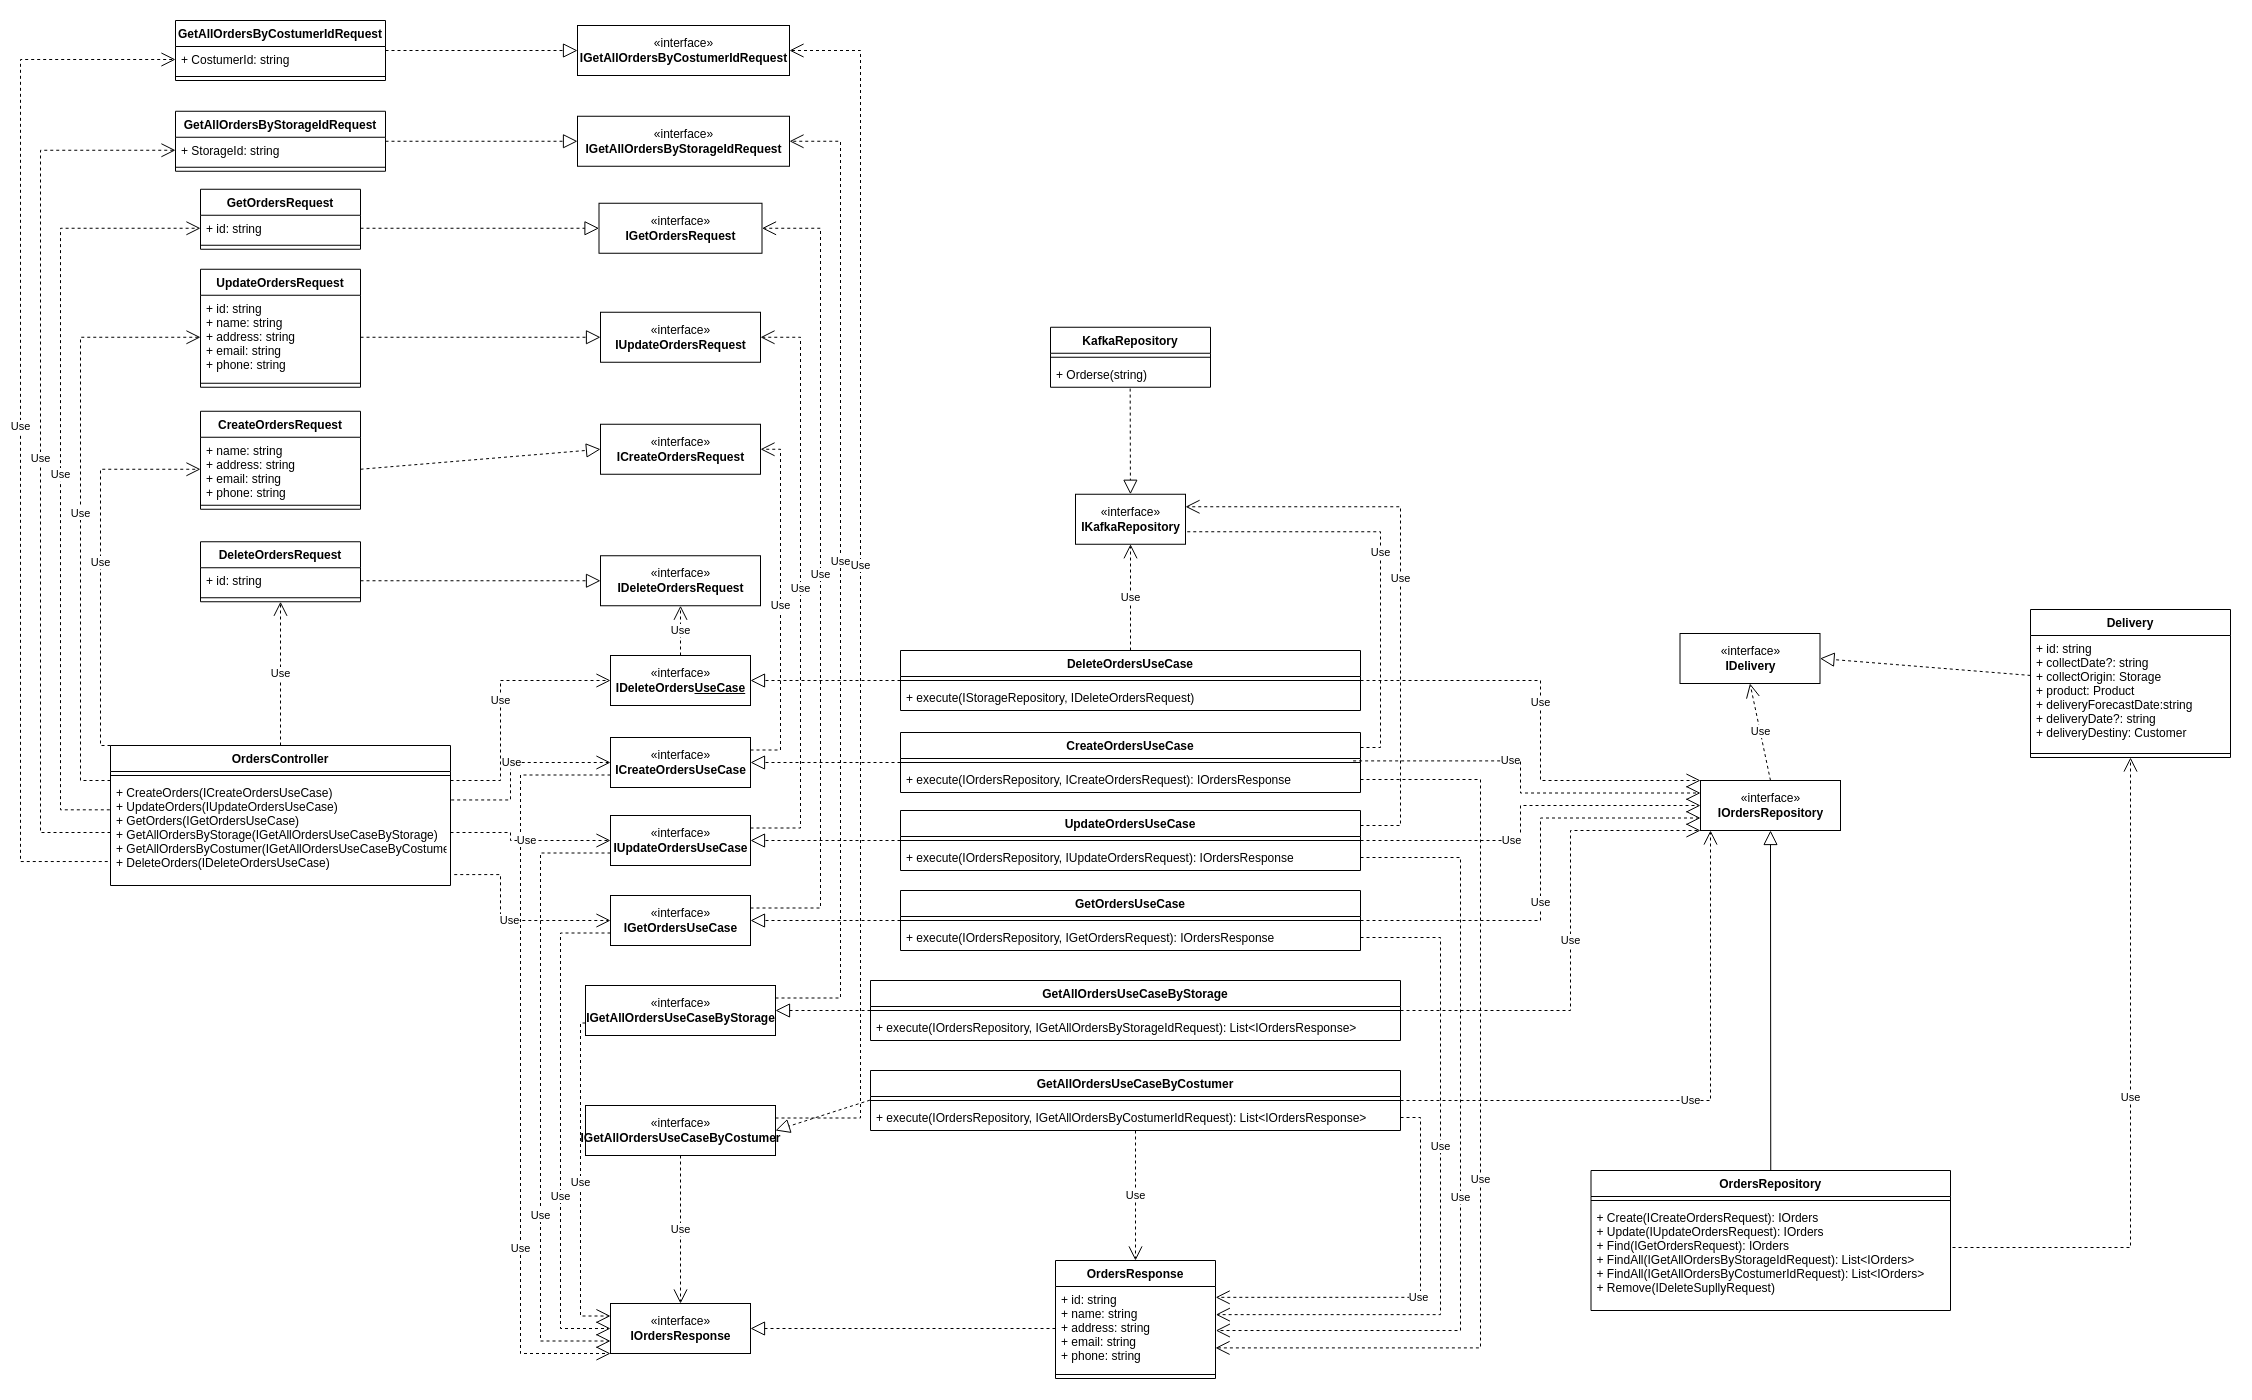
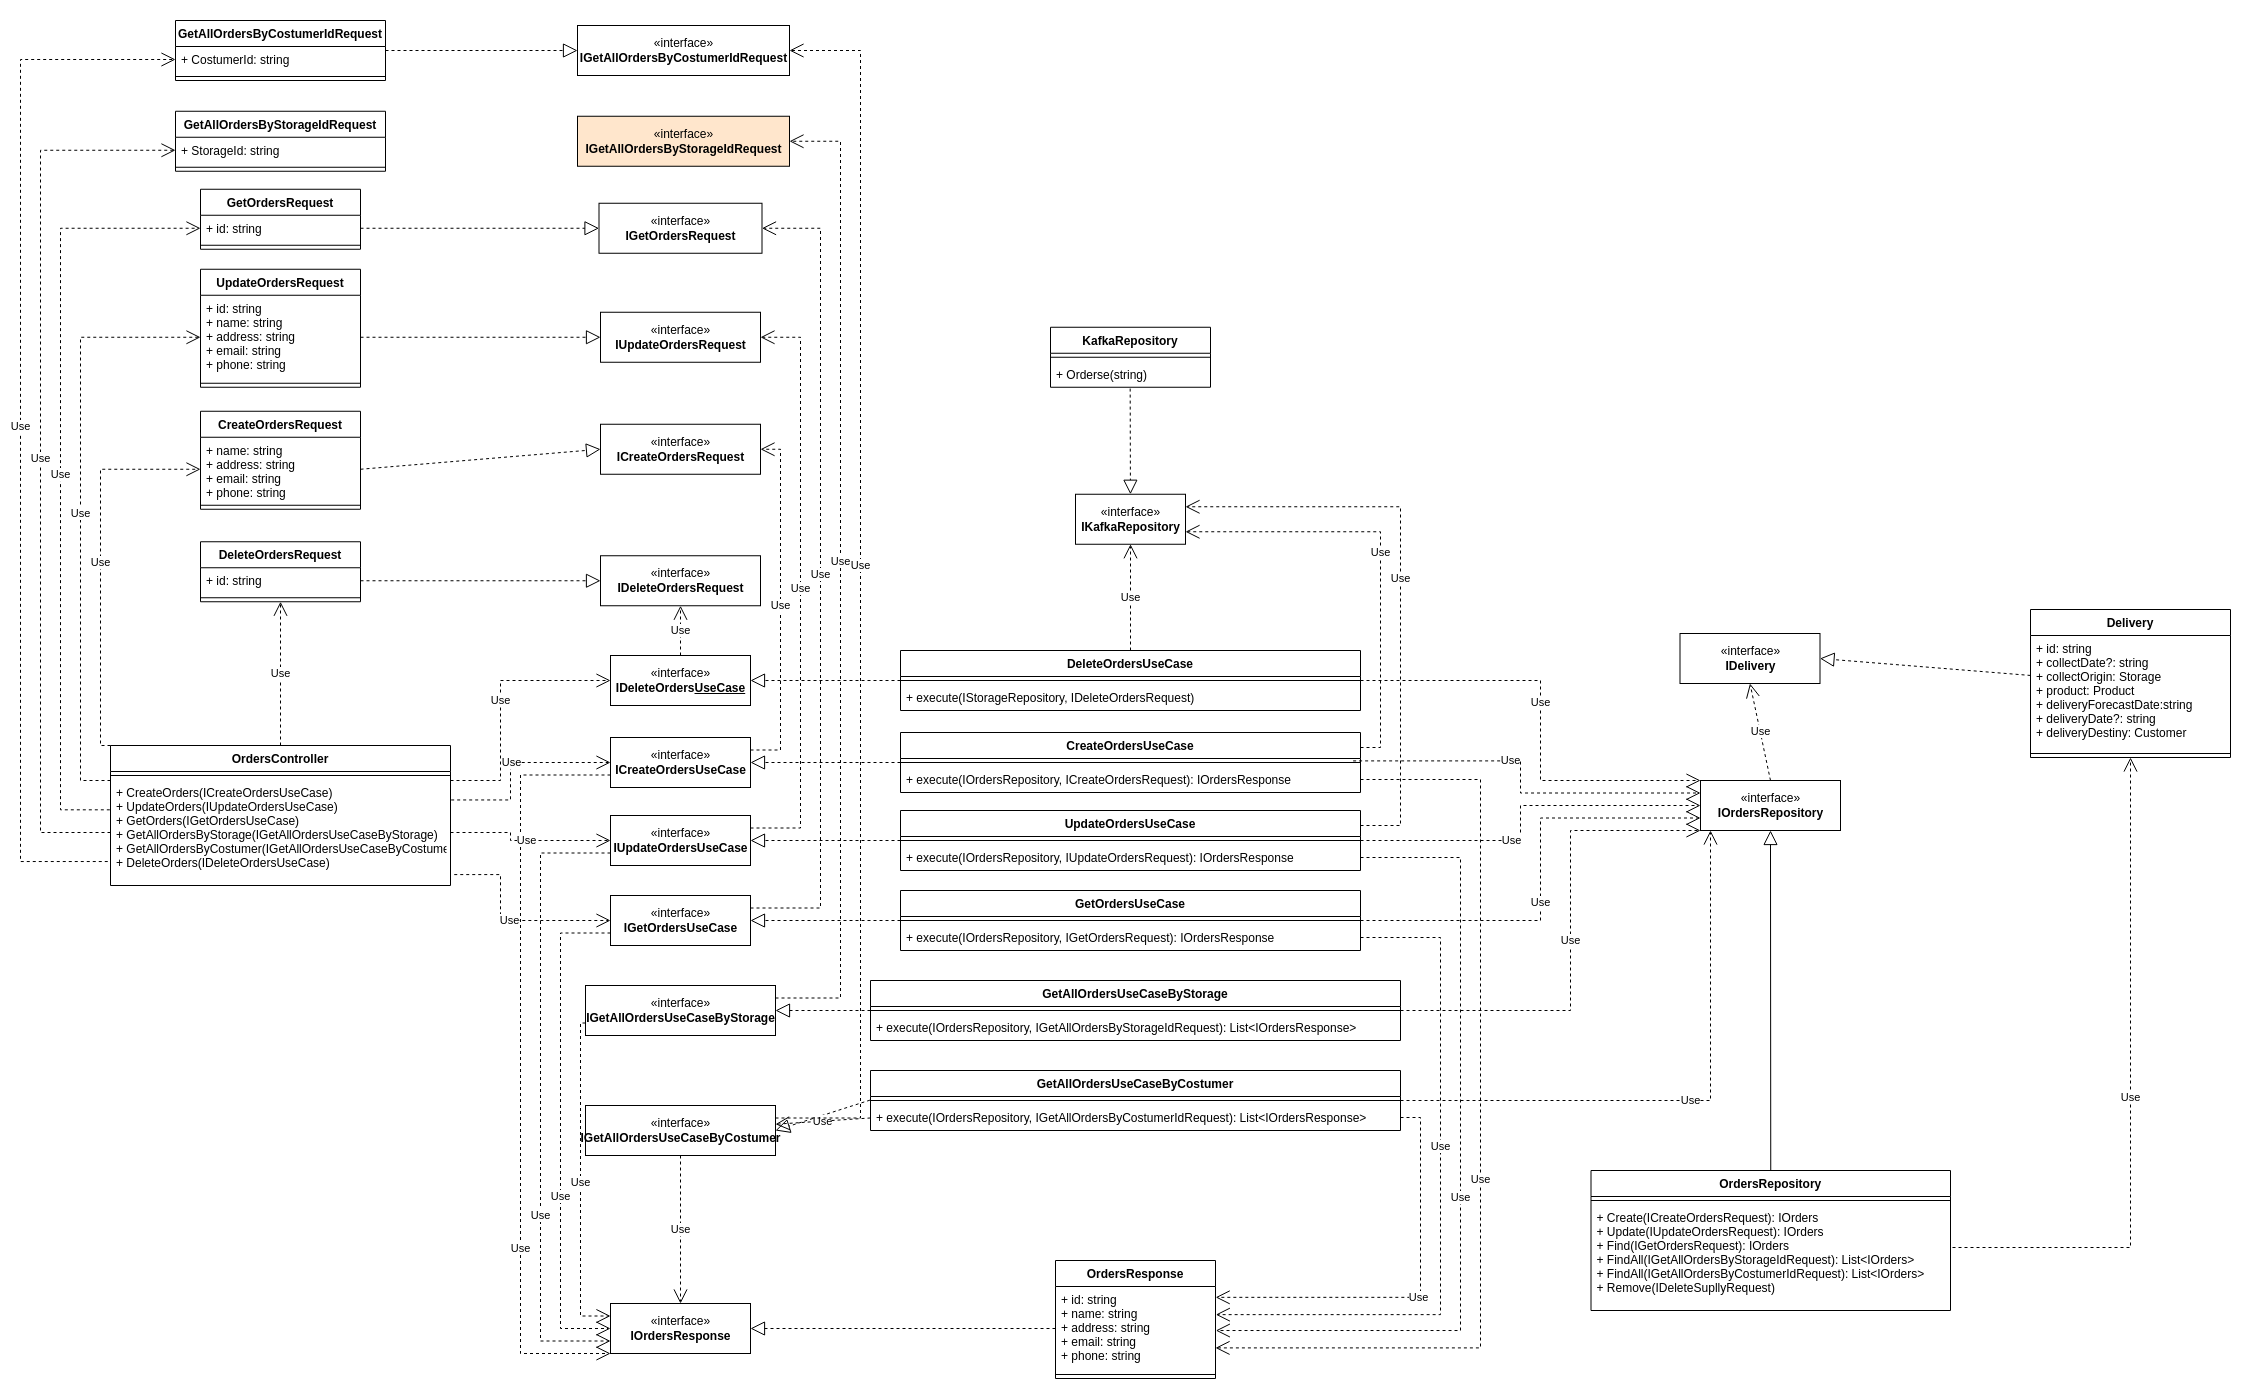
(475, 141) -> none
(684, 141) -> (684, 141)
(1191, 532) -> (1191, 532)
(1136, 1195) -> (824, 1121)
